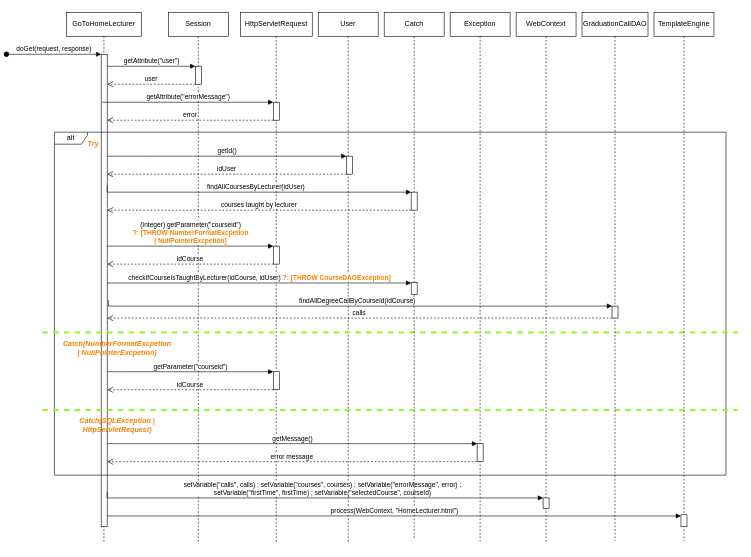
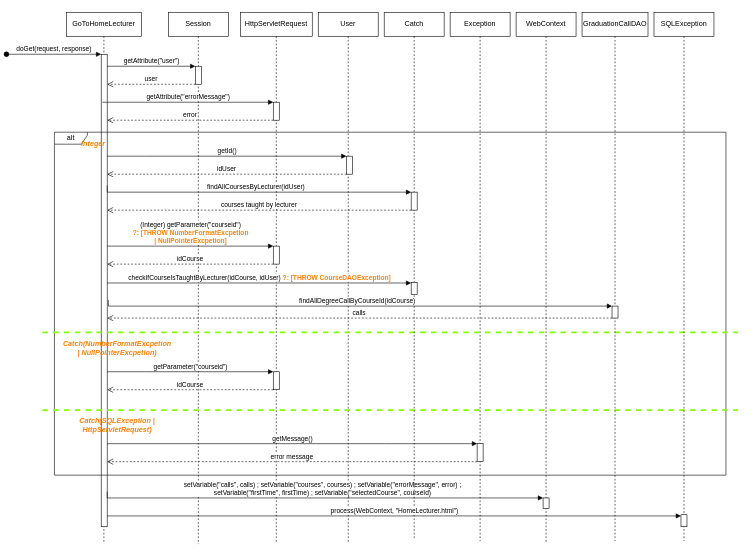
(684, 24) -> (684, 24)
(93, 144) -> (93, 144)
